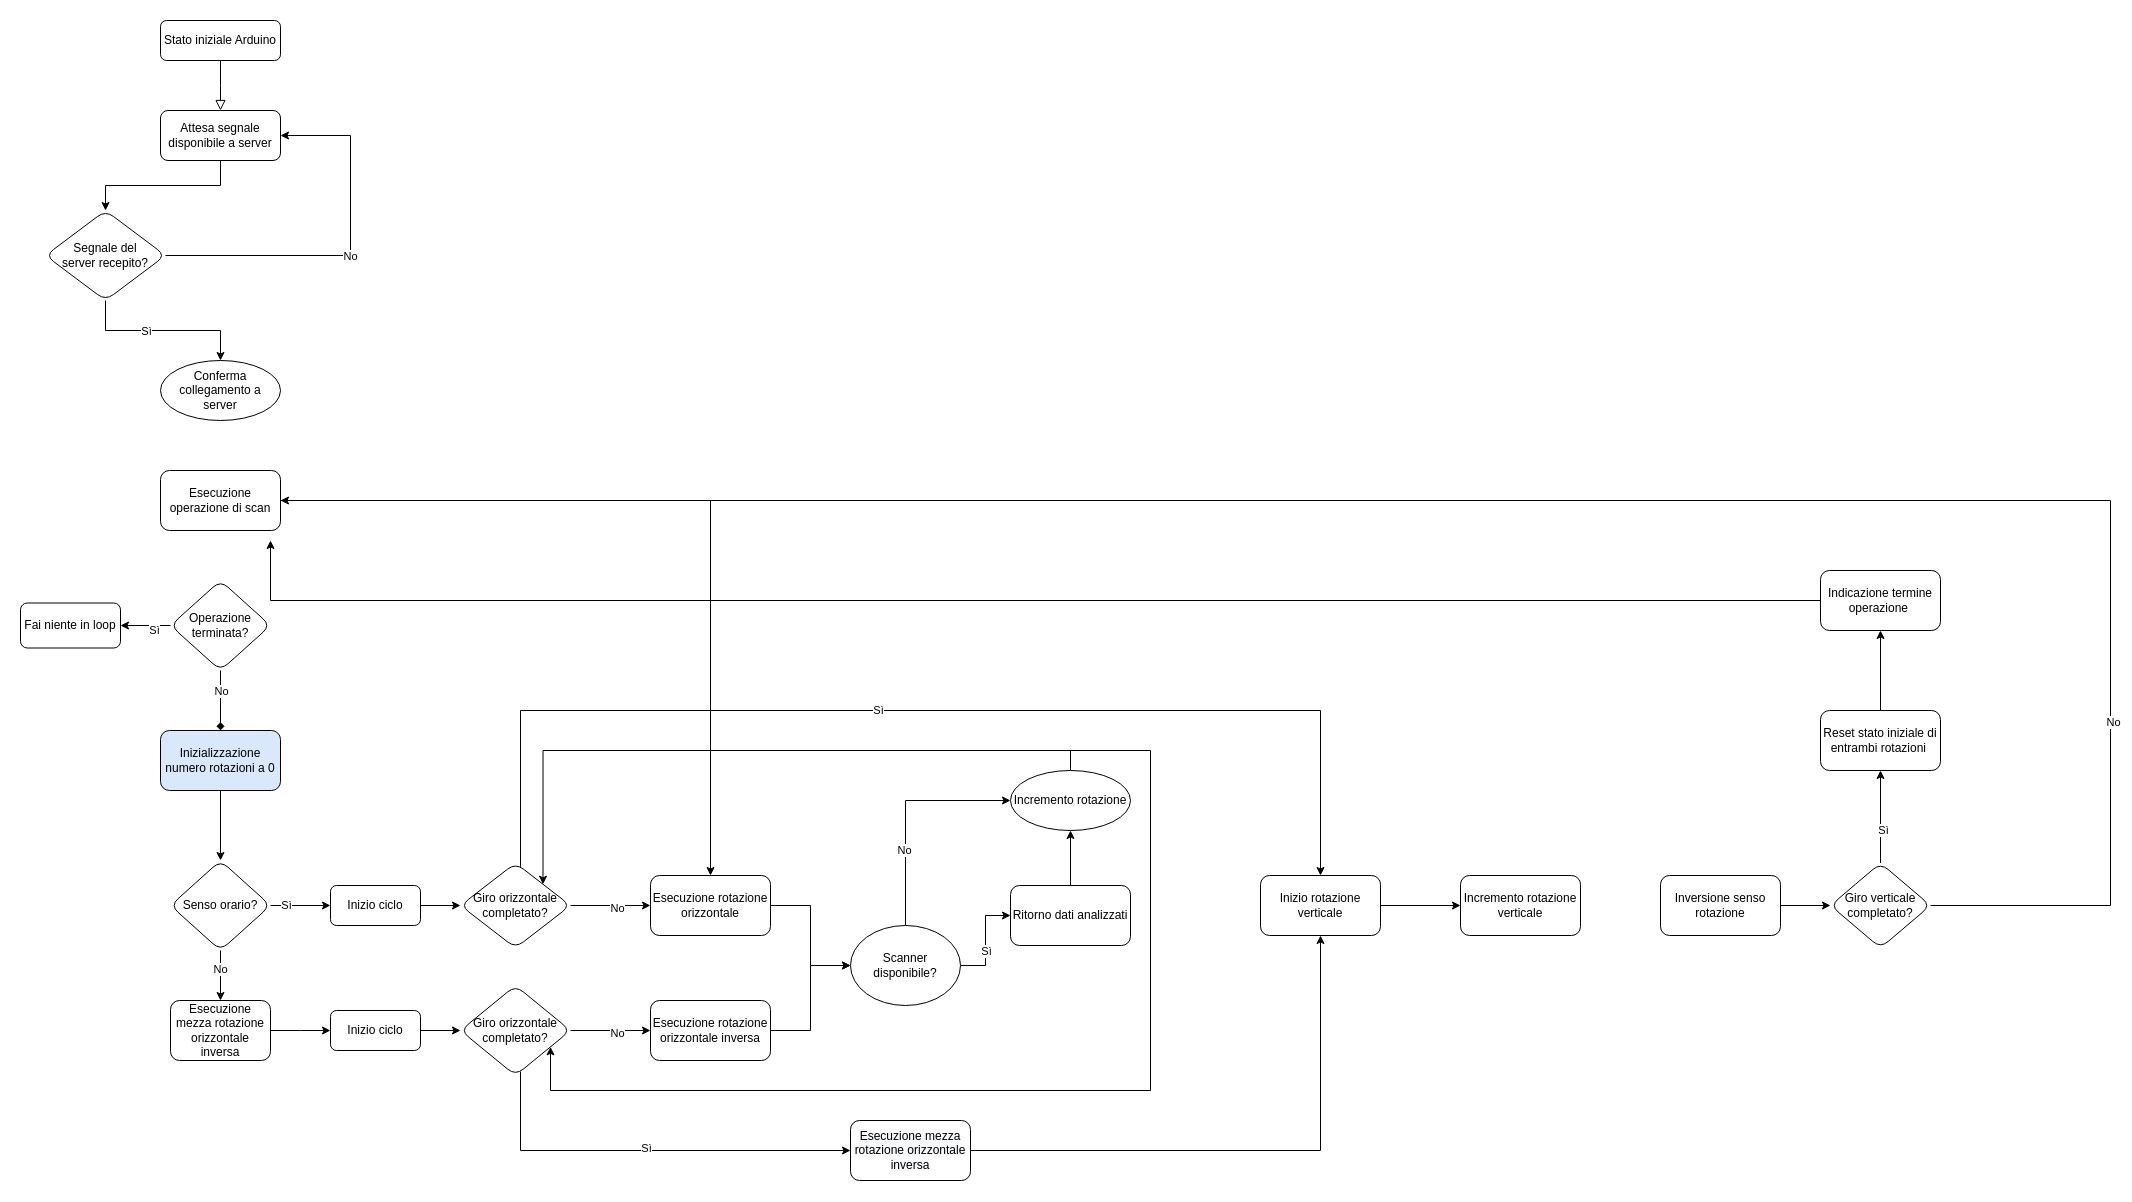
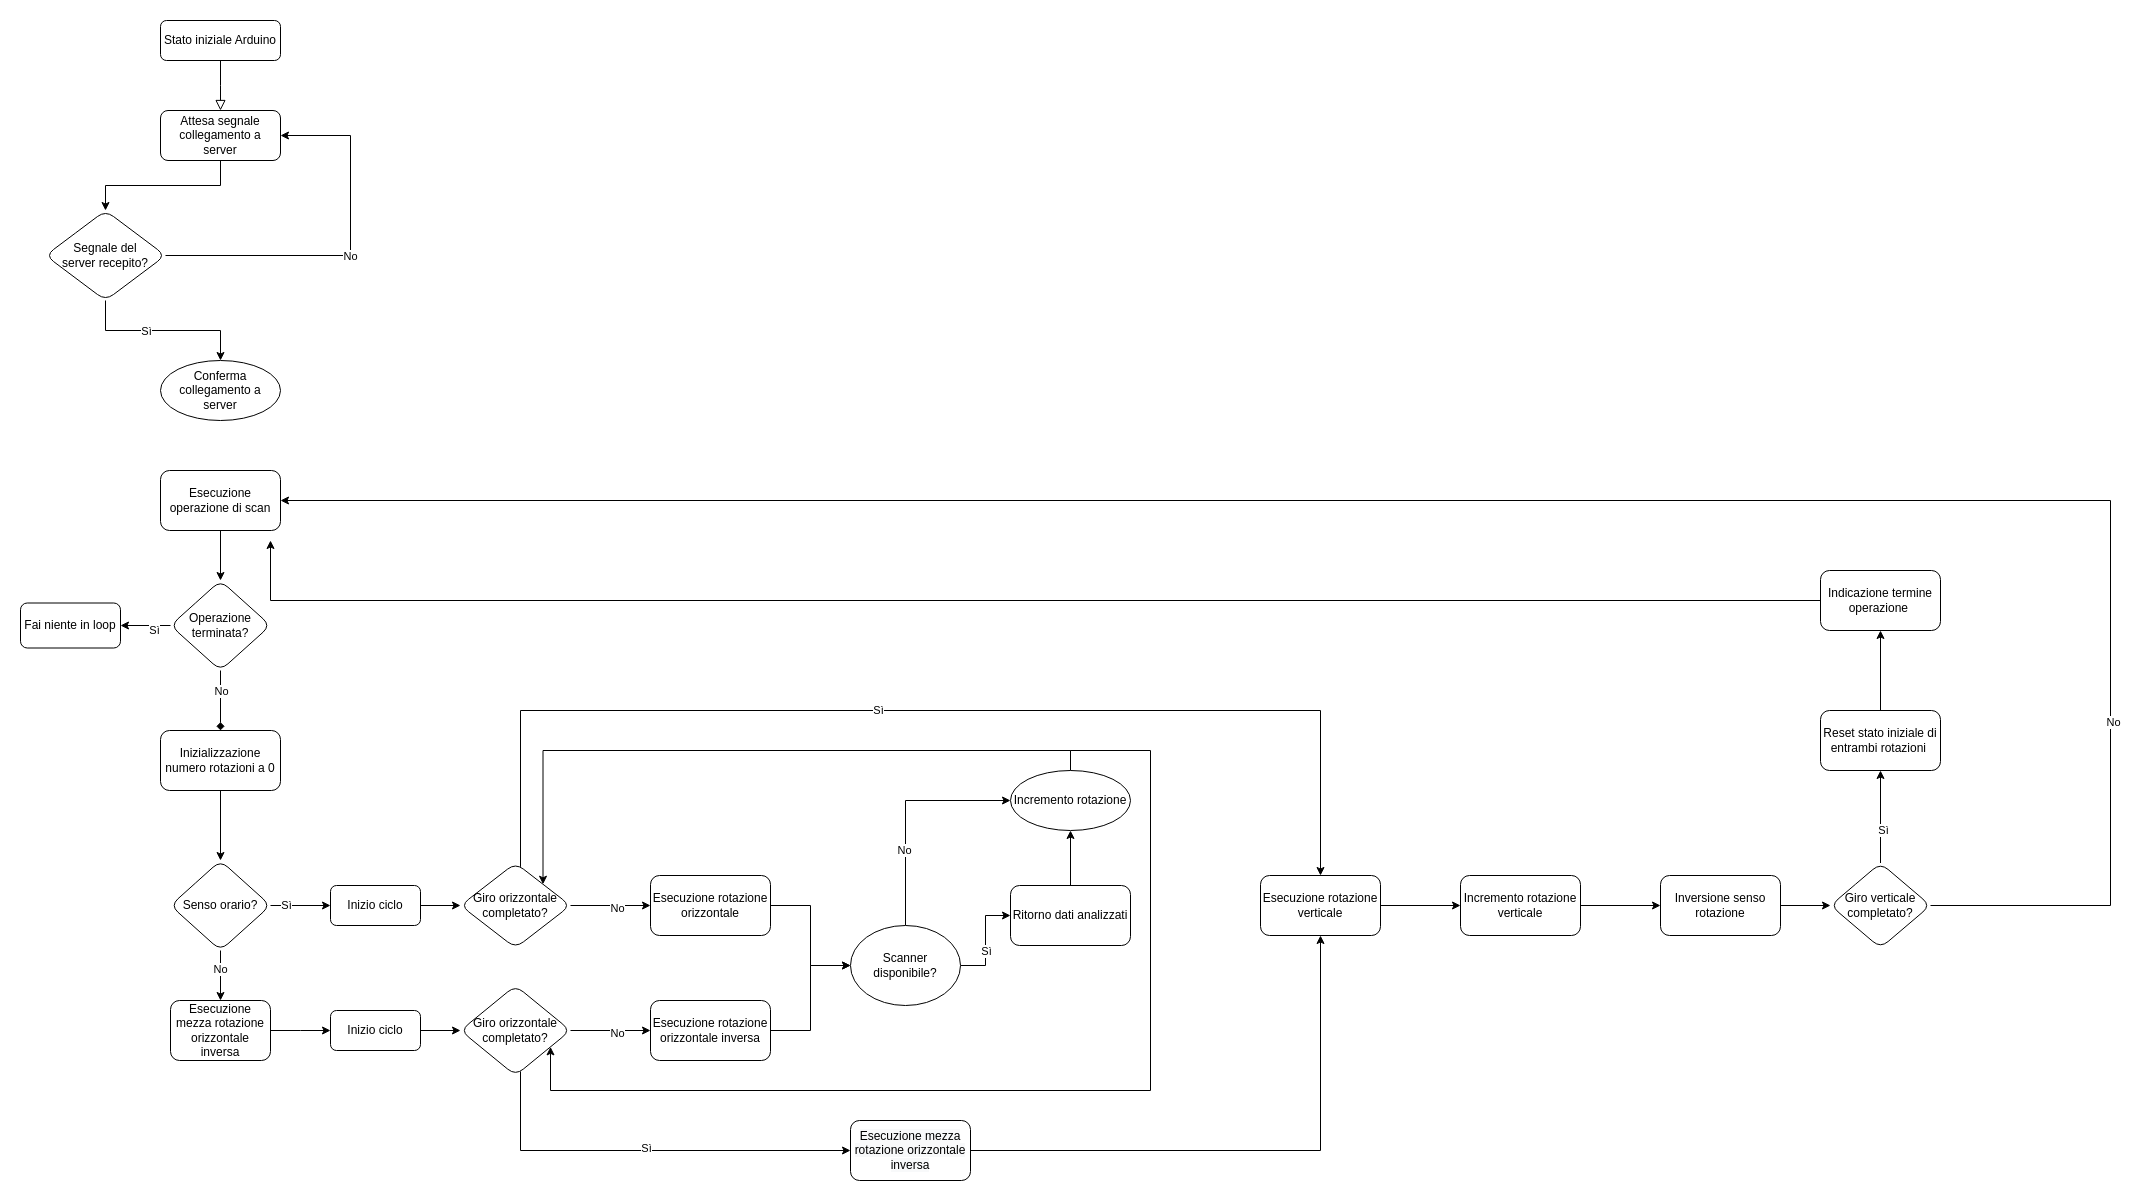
(221, 136) -> (221, 136)
(711, 685) -> (221, 552)
(221, 761) -> (221, 761)
(1321, 906) -> (1321, 906)
none -> (1617, 906)
